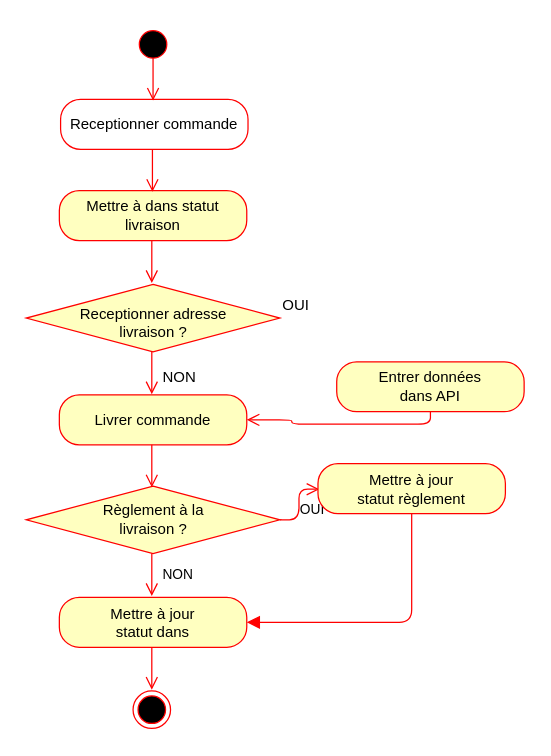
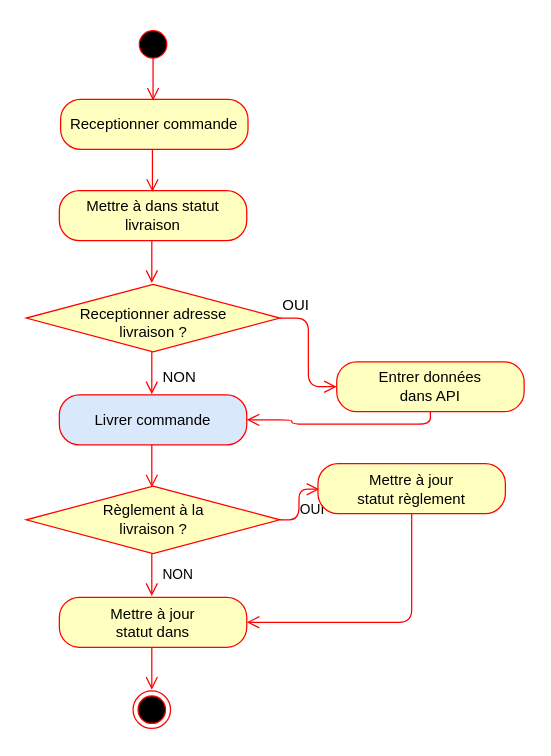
(154, 124) -> (154, 124)
none -> (309, 351)
(153, 420) -> (153, 420)
(261, 623) -> (256, 623)
